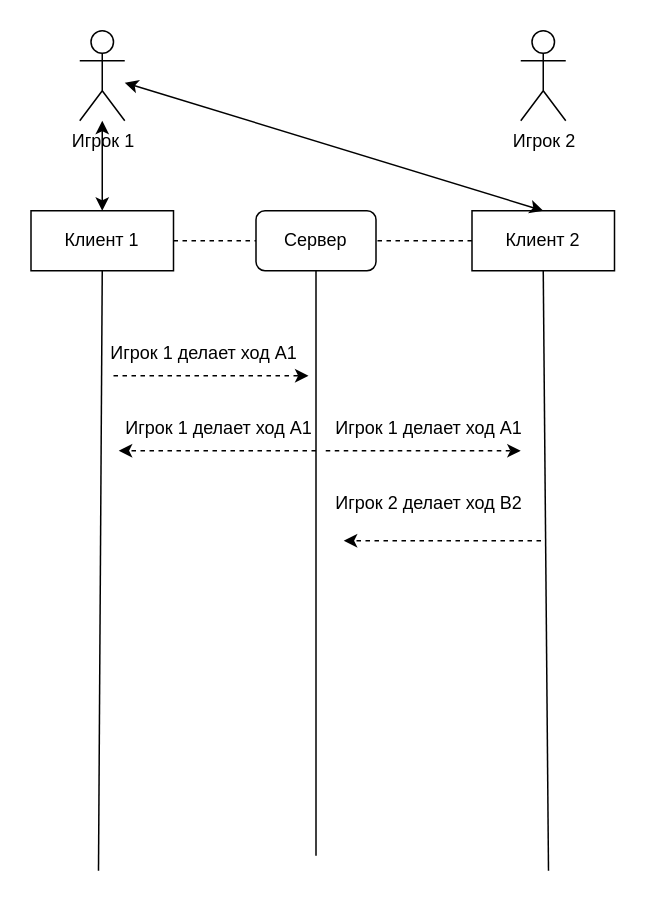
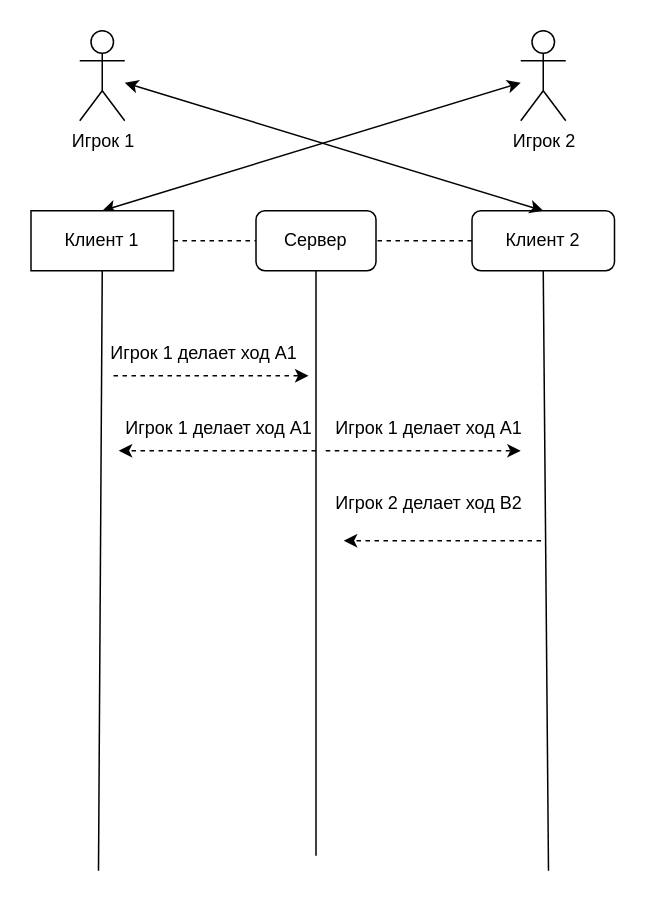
(102, 166) -> (311, 147)
(543, 241) -> (543, 241)
